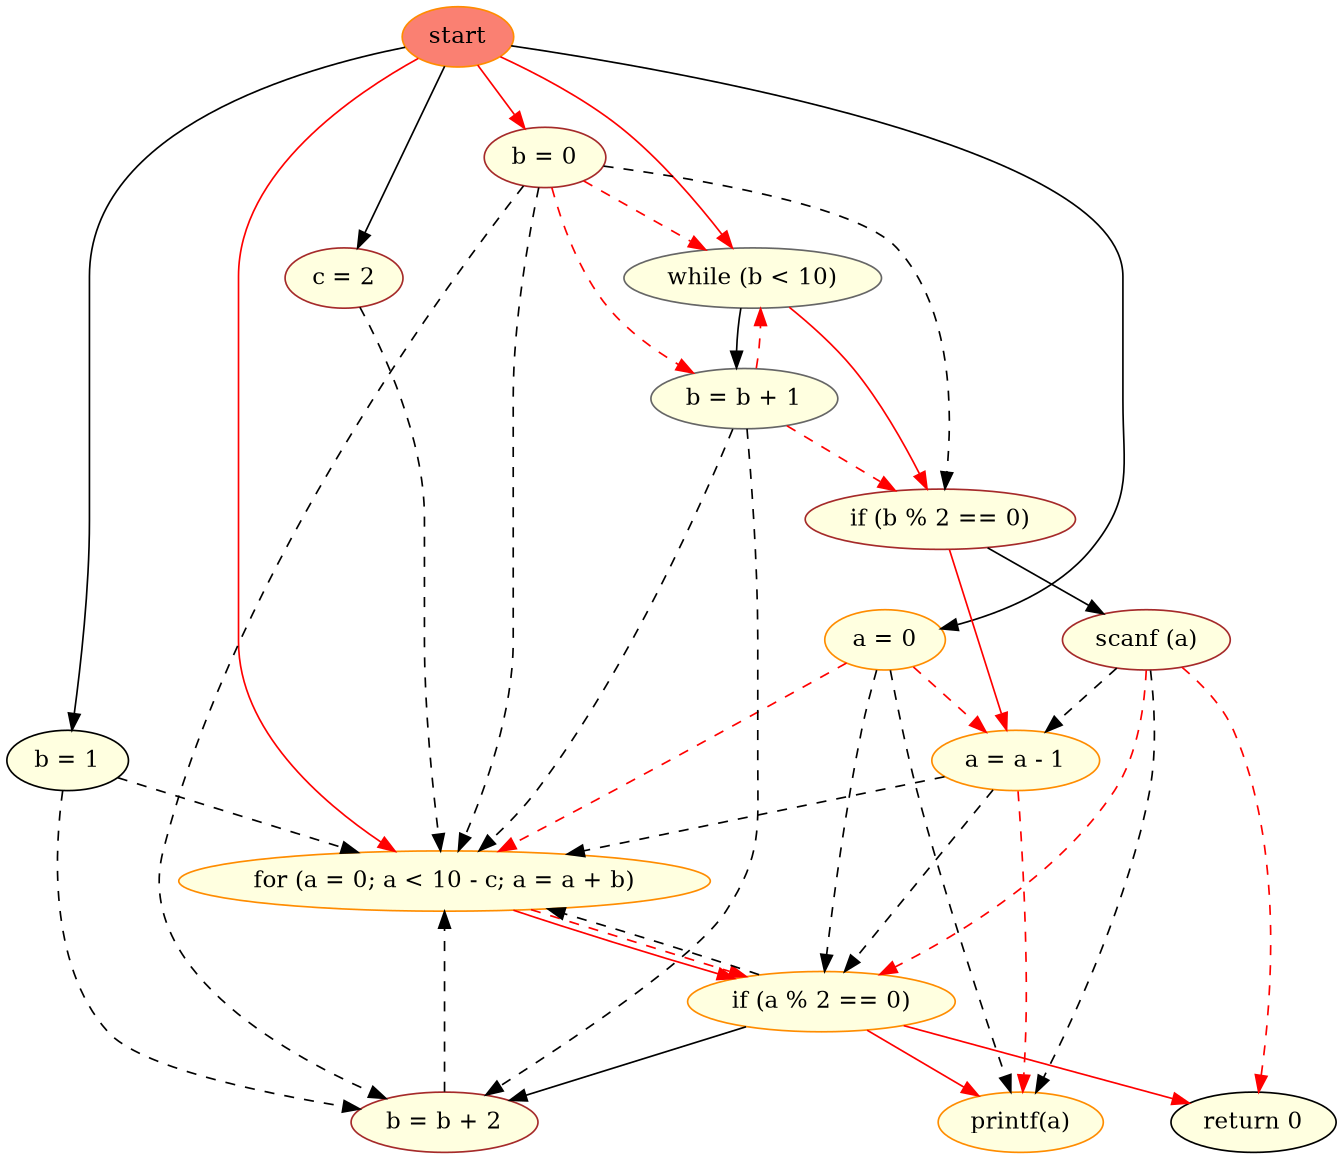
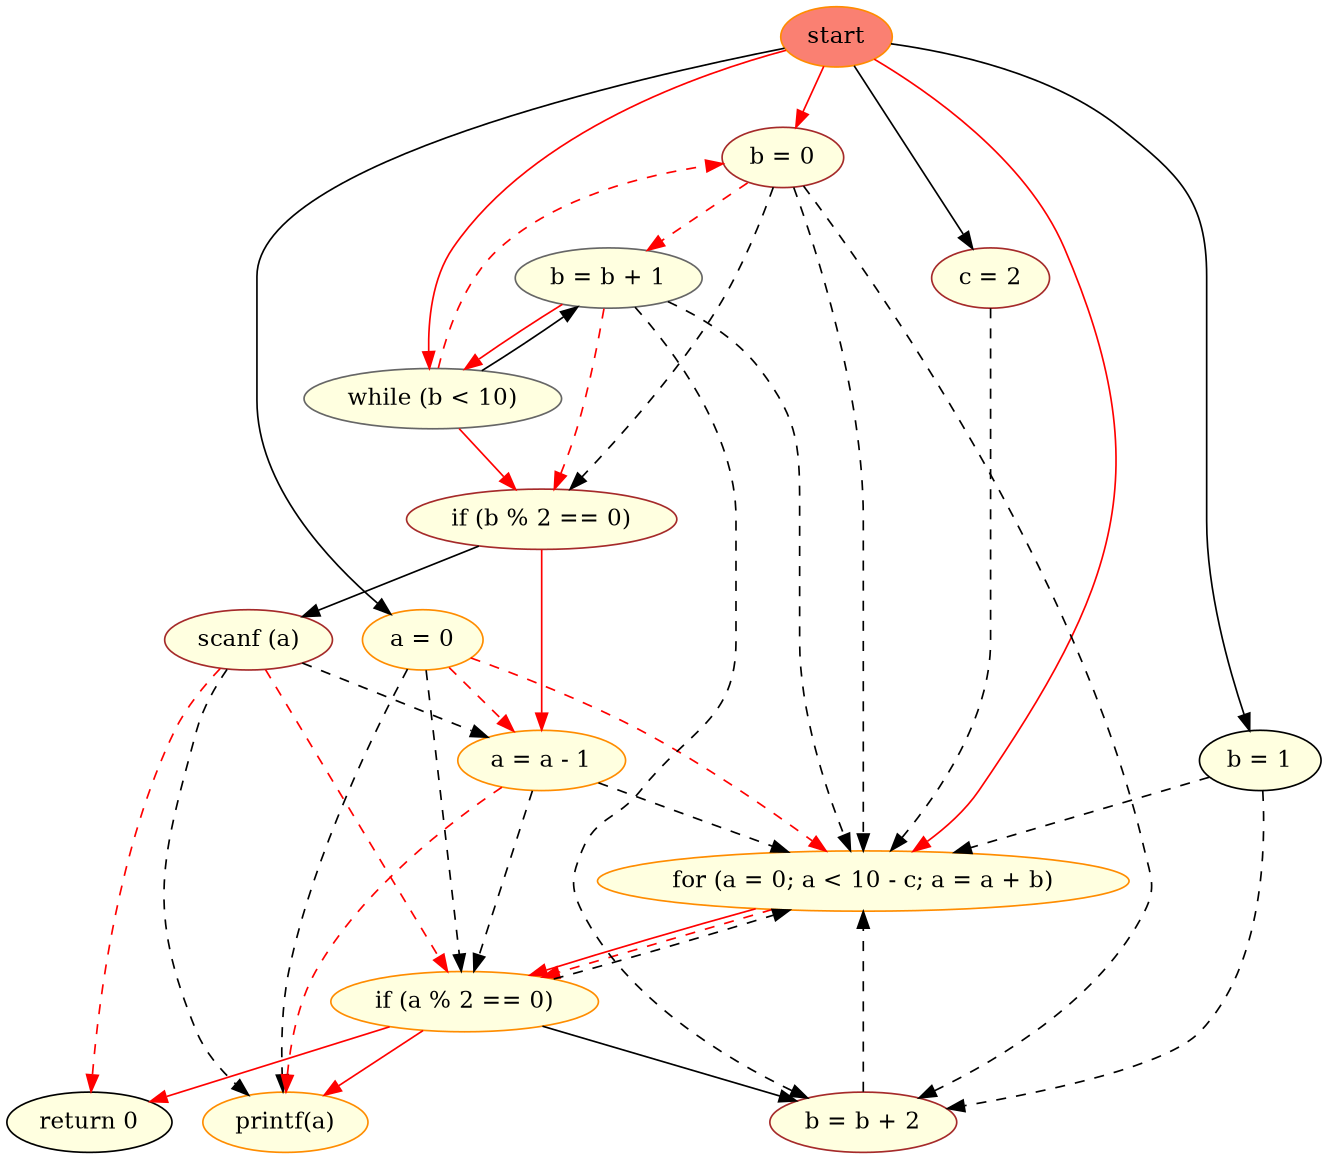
(637, 211) -> (535, 222)
(759, 347) -> (520, 331)
